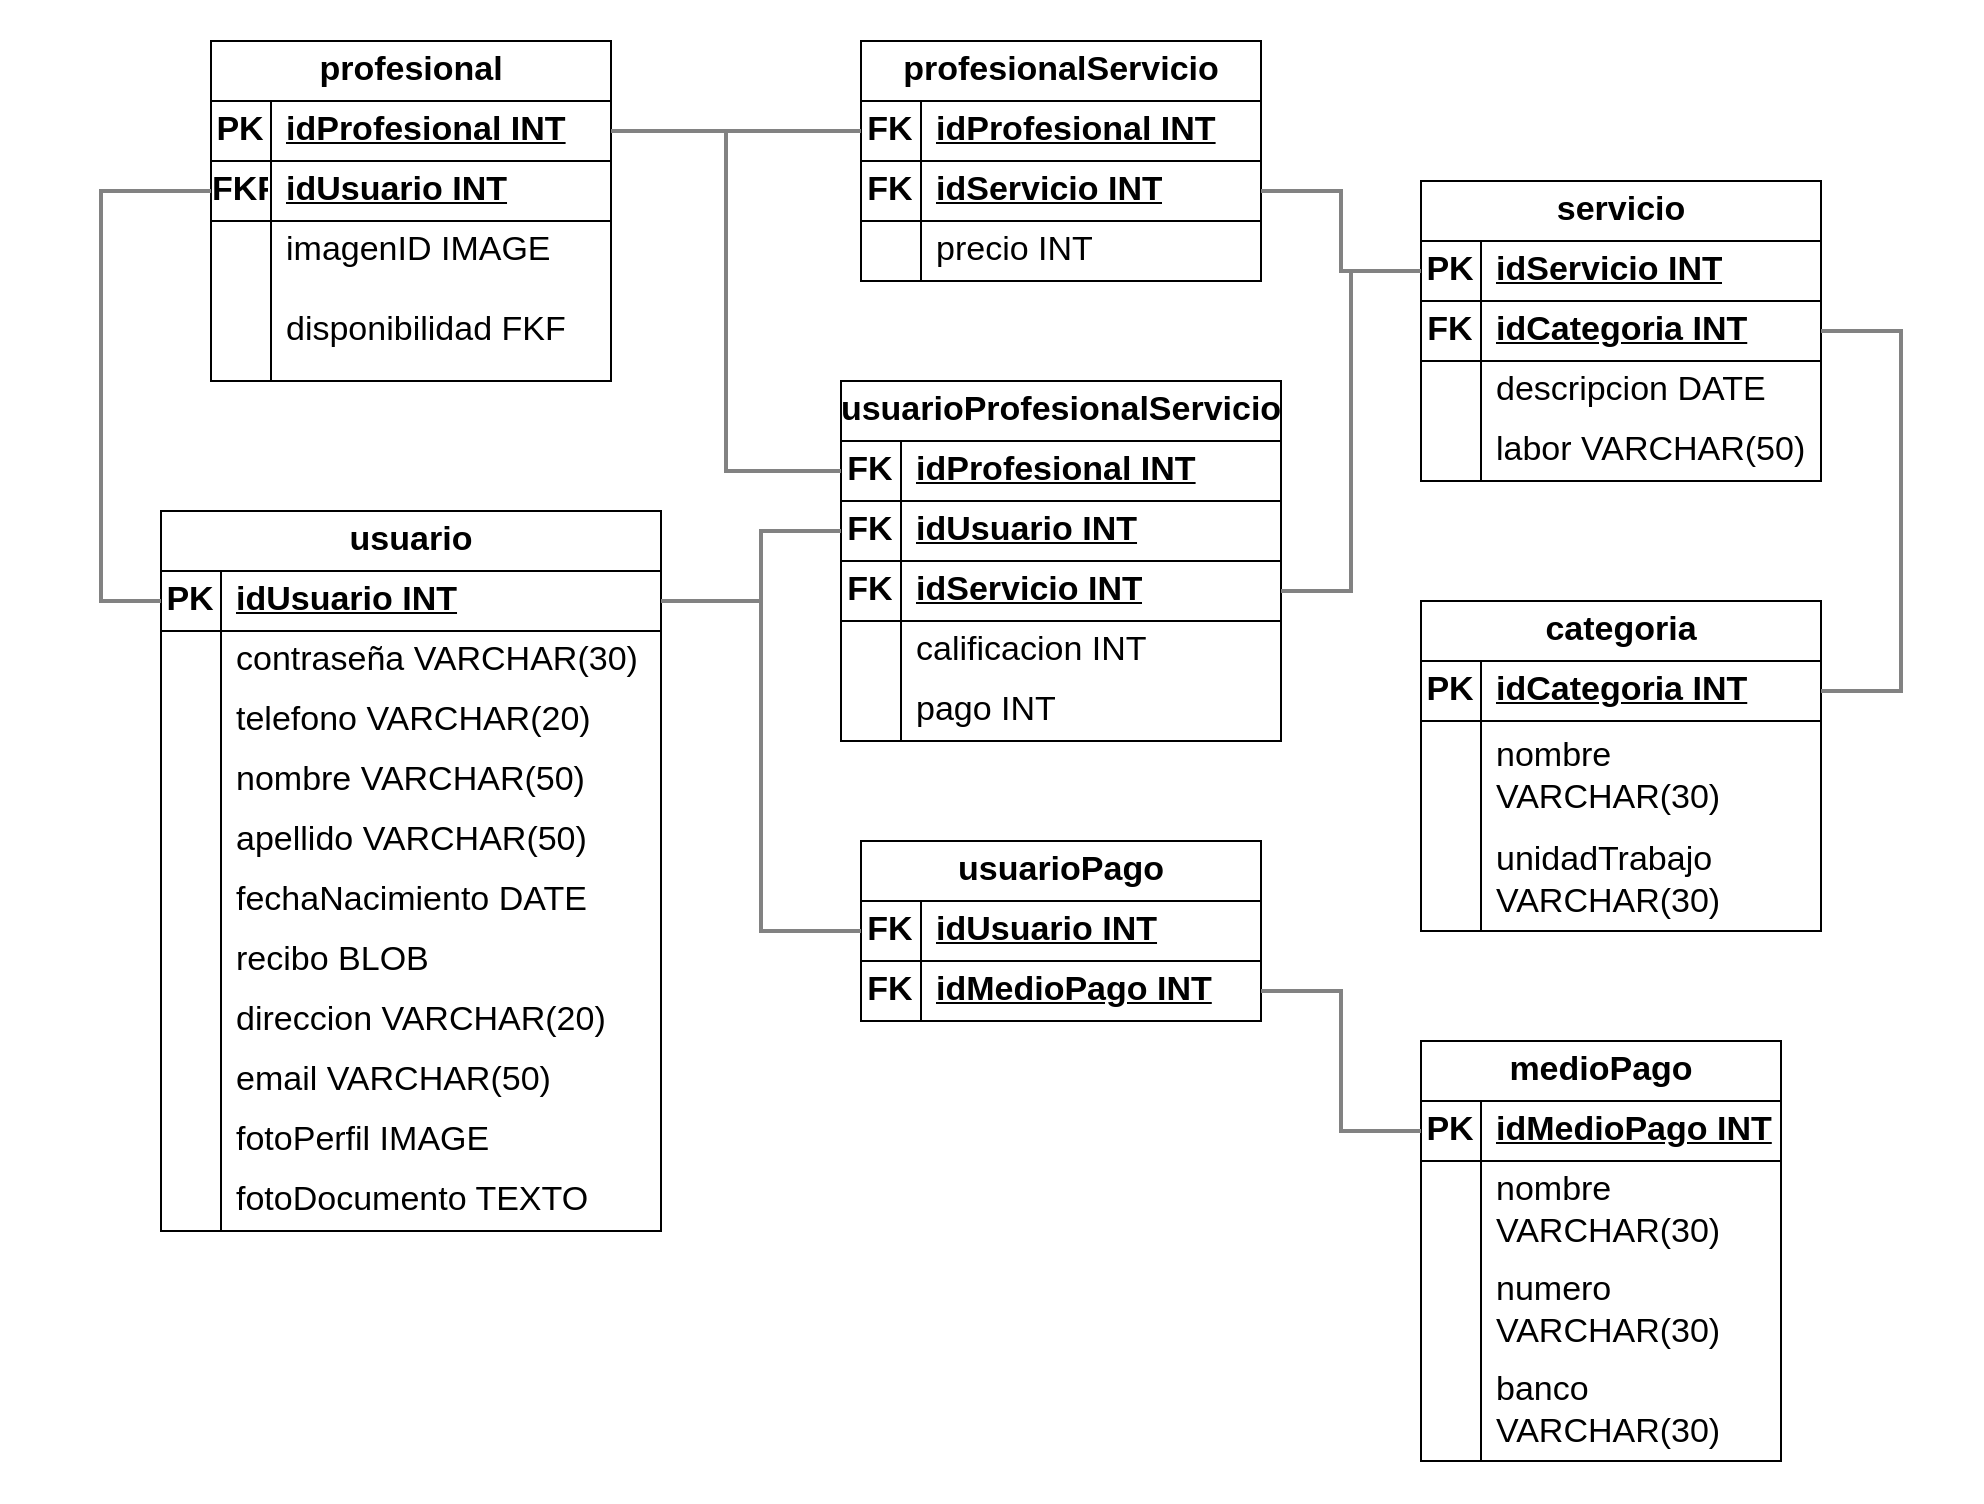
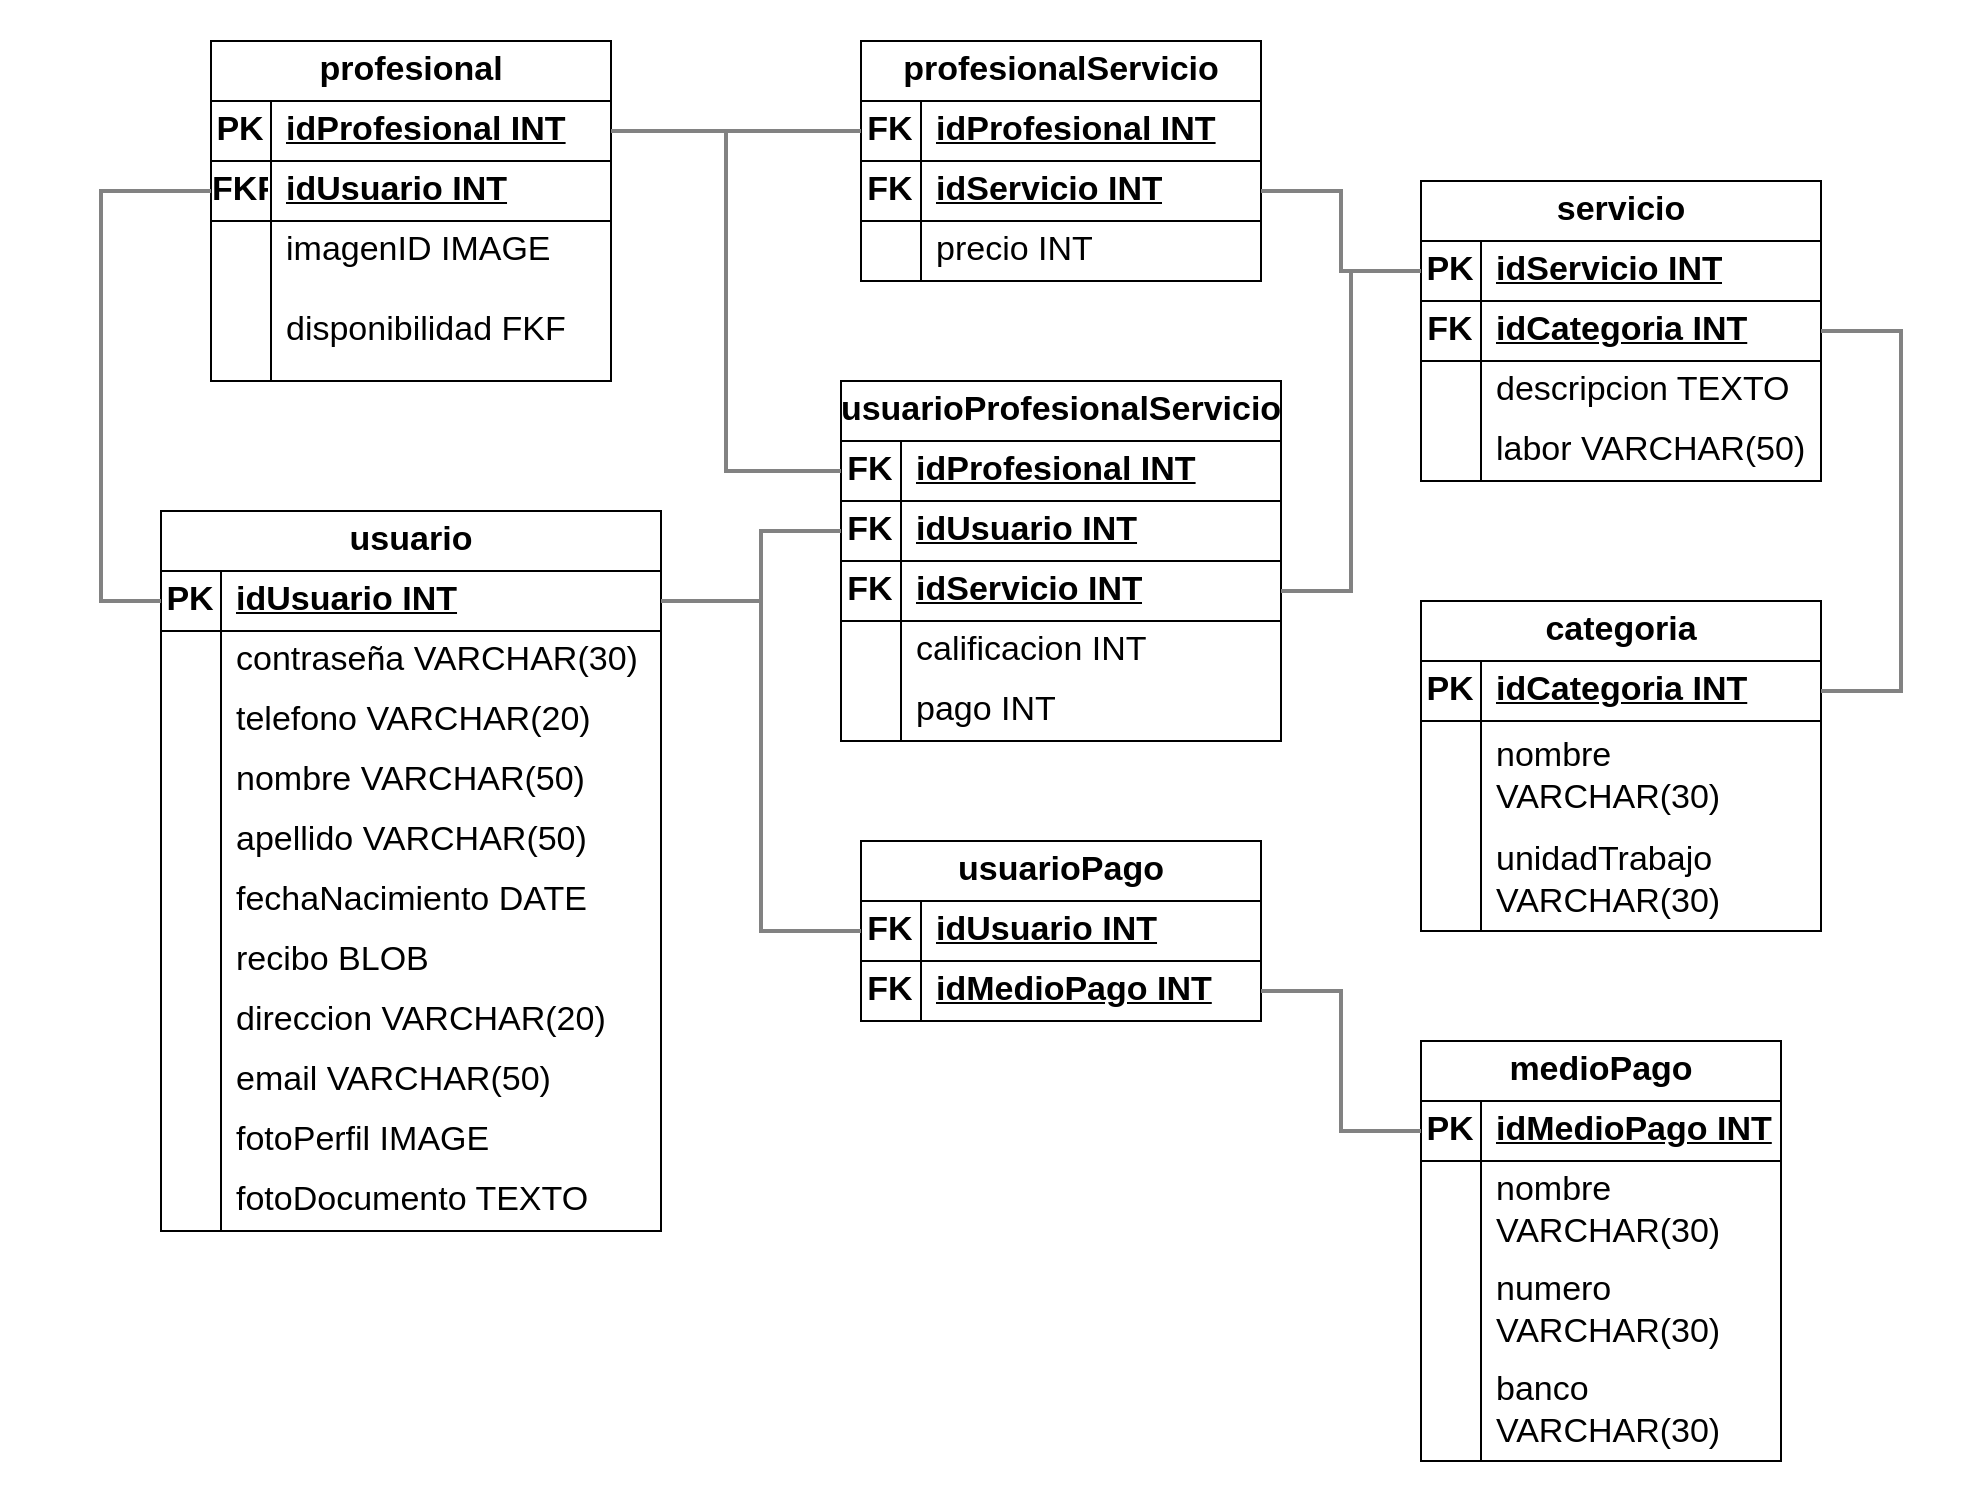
(1636, 391) -> (1646, 391)
